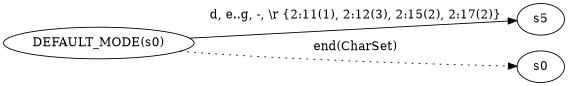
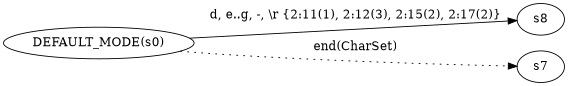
(541, 19) -> (541, 19)
(541, 67) -> (541, 67)
